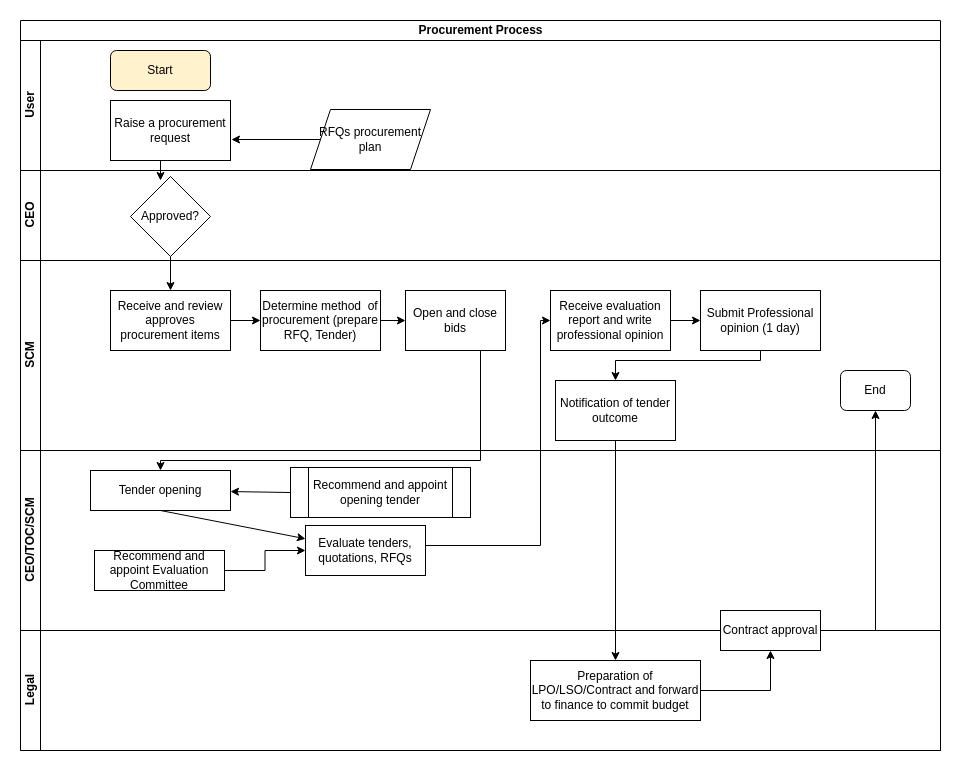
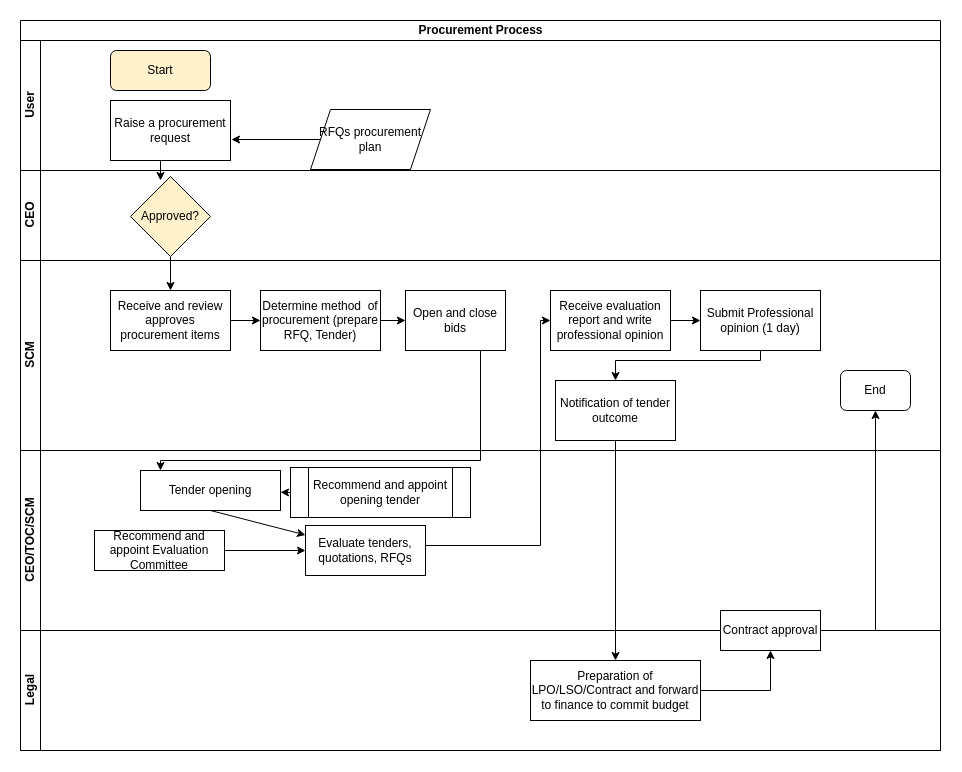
(171, 217) -> (171, 217)
(161, 491) -> (211, 491)
(160, 571) -> (160, 551)
